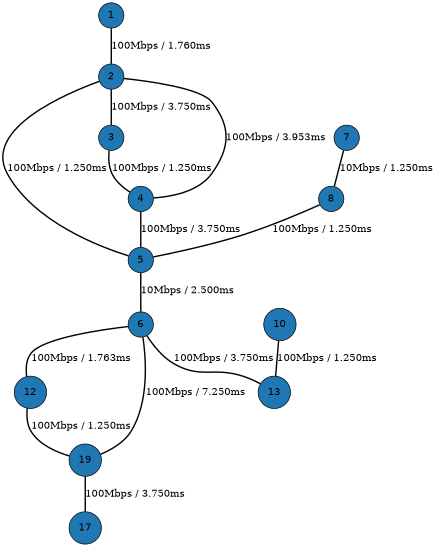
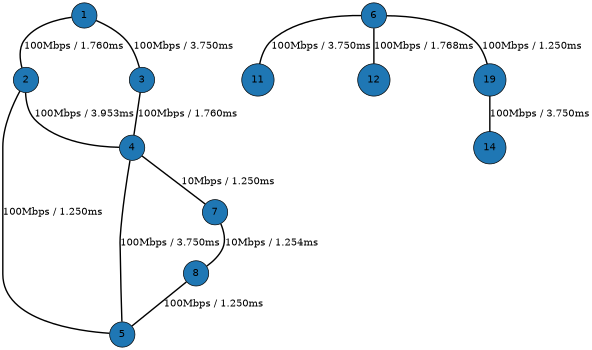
(111, 107) -> (124, 38)
(162, 168) -> (188, 114)
(386, 168) -> (272, 243)
none -> (174, 180)
(141, 292) -> none
(280, 325) -> none
(81, 358) -> (424, 46)
(196, 392) -> (532, 46)
(274, 392) -> (258, 80)
(38, 440) -> none
(85, 528) -> (490, 148)
